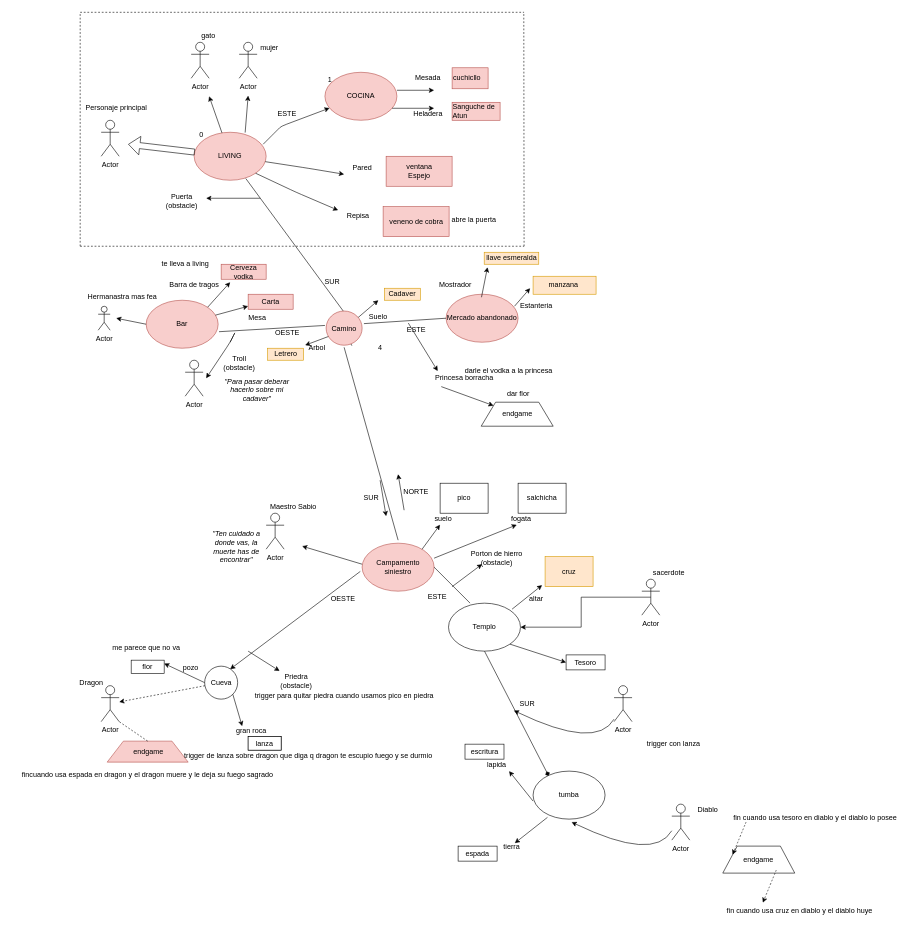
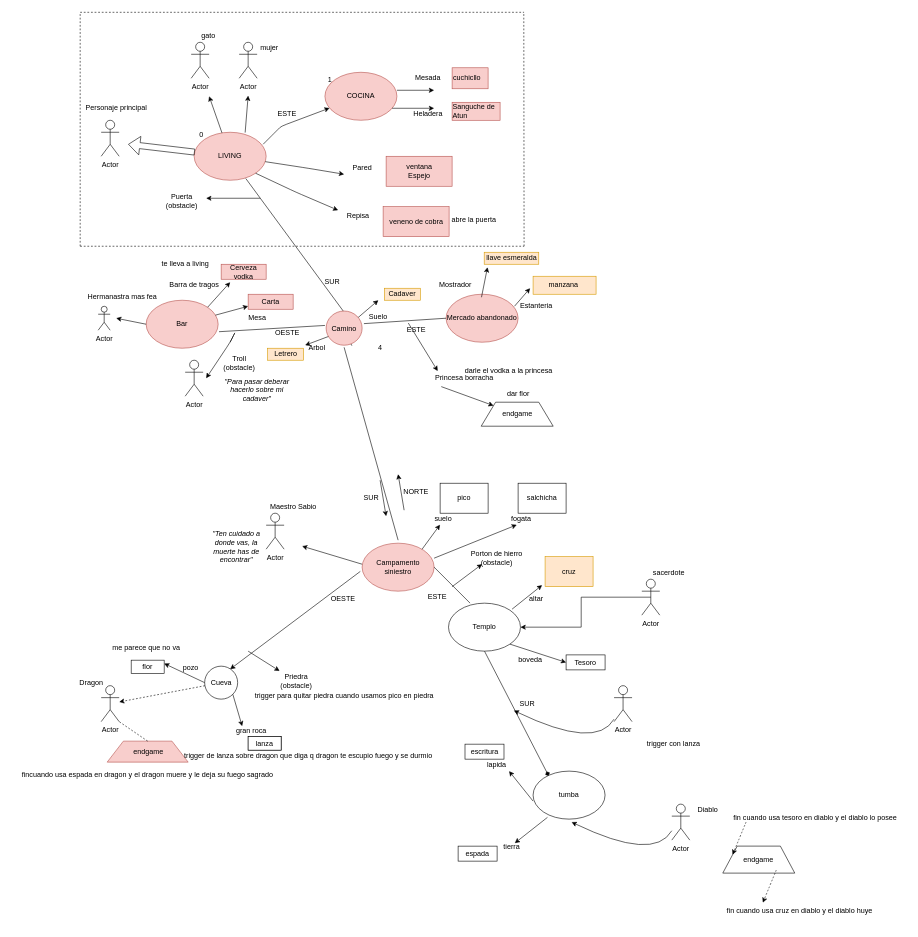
none -> (530, 660)
